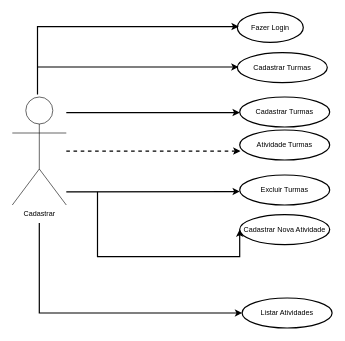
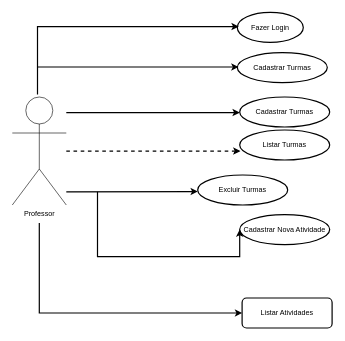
(285, 145) -> (285, 145)
(285, 190) -> (243, 190)
(40, 213) -> (40, 213)
(287, 313) -> (287, 313)
